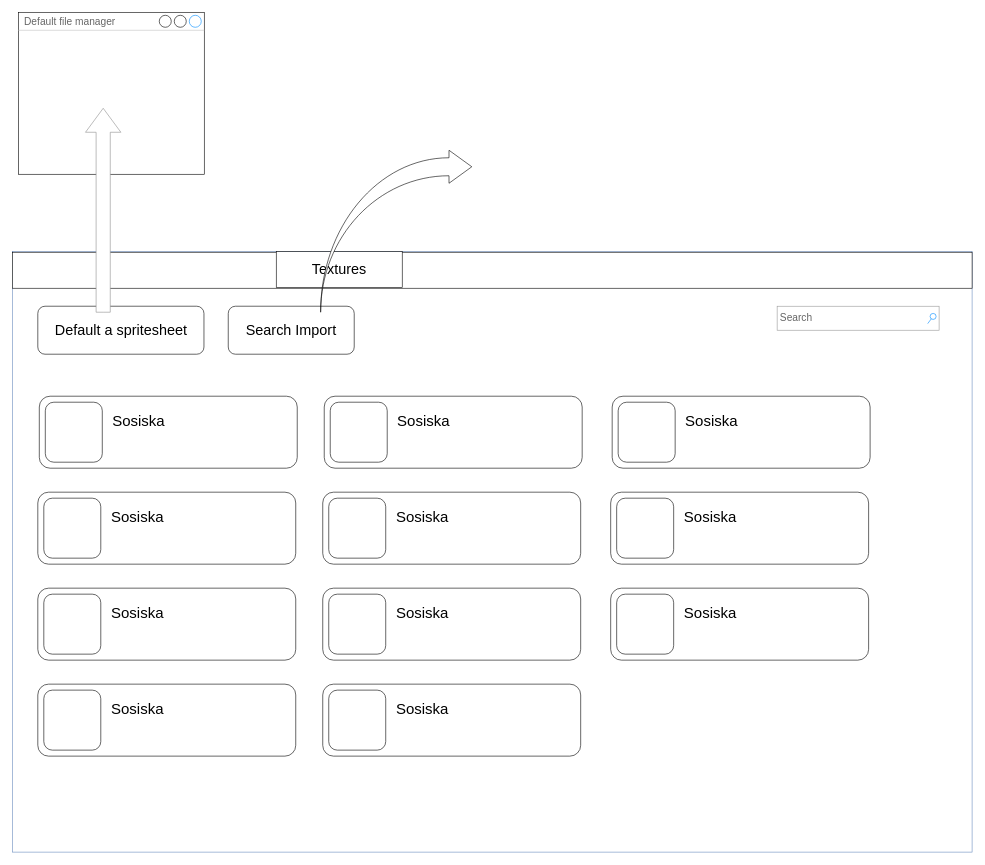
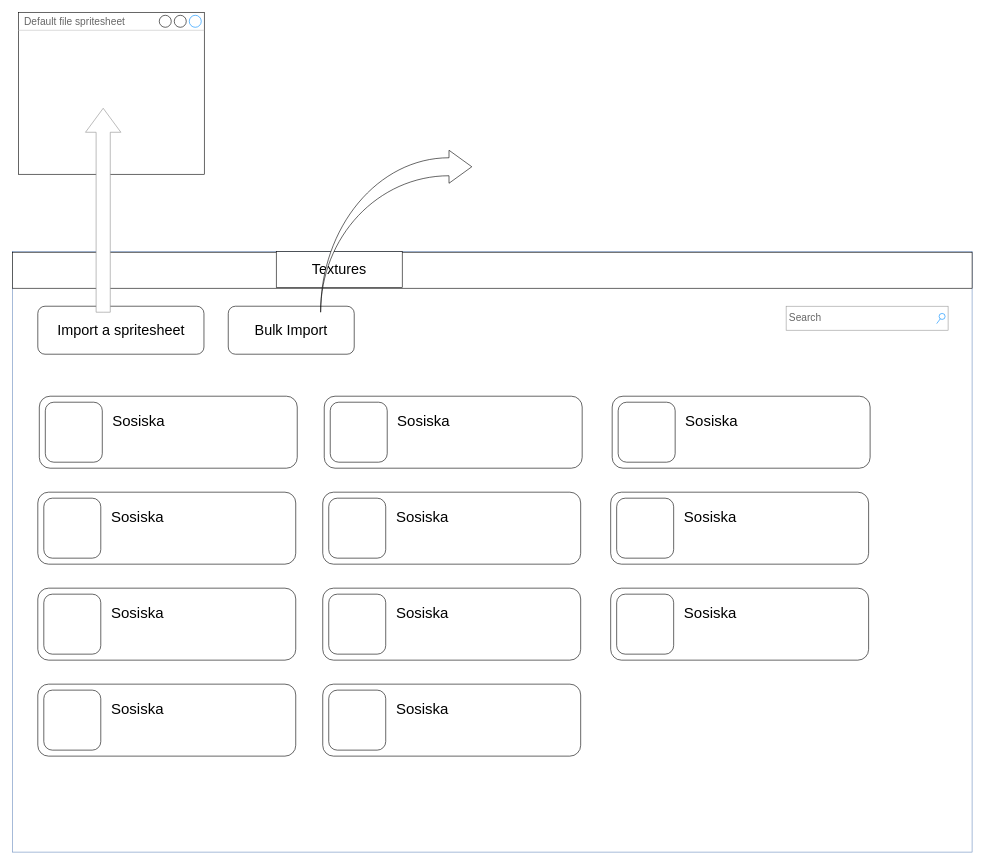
(75, 23) -> (85, 23)
(858, 318) -> (867, 318)
(121, 330) -> (121, 330)
(291, 330) -> (291, 330)
